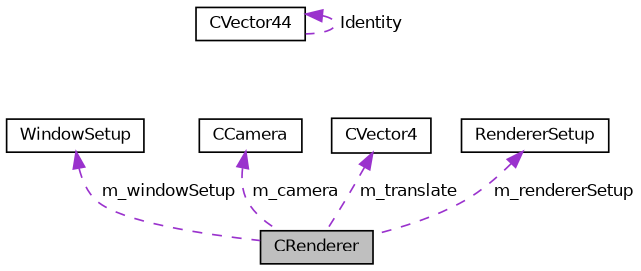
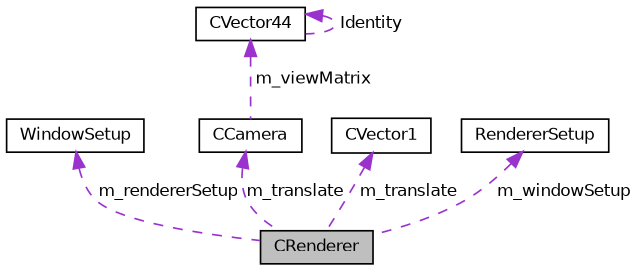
none -> (251, 88)
(381, 136) -> (381, 136)
(166, 192) -> (166, 192)
(293, 192) -> (293, 192)
(562, 192) -> (562, 192)
